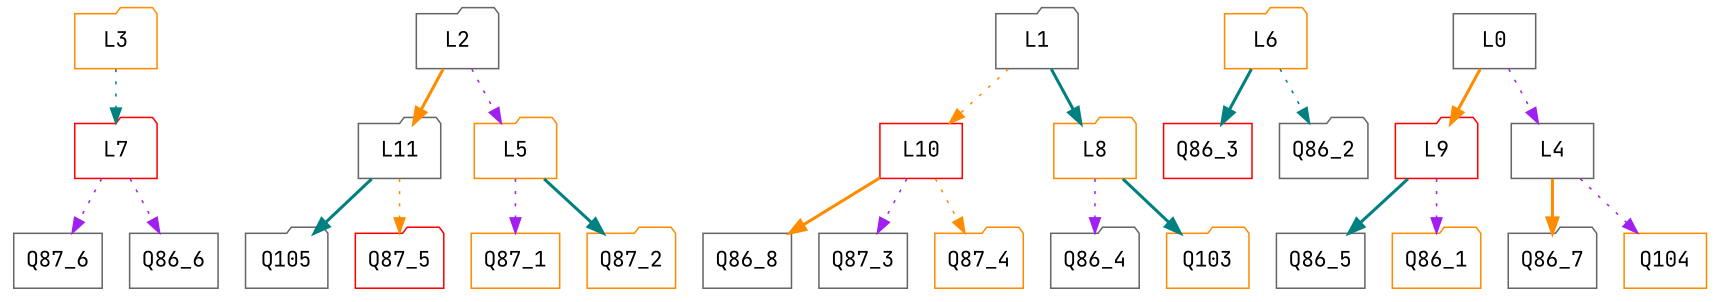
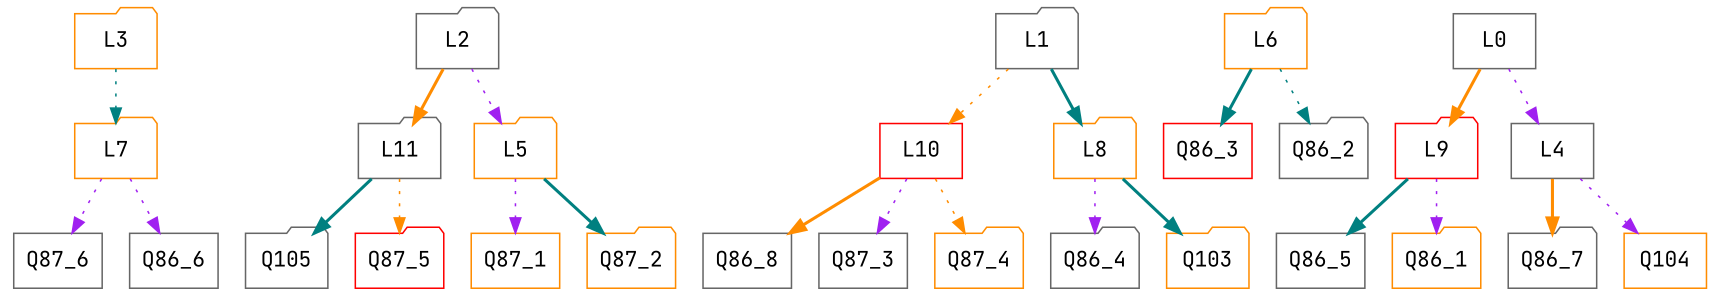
(116, 151) -> (116, 151)
